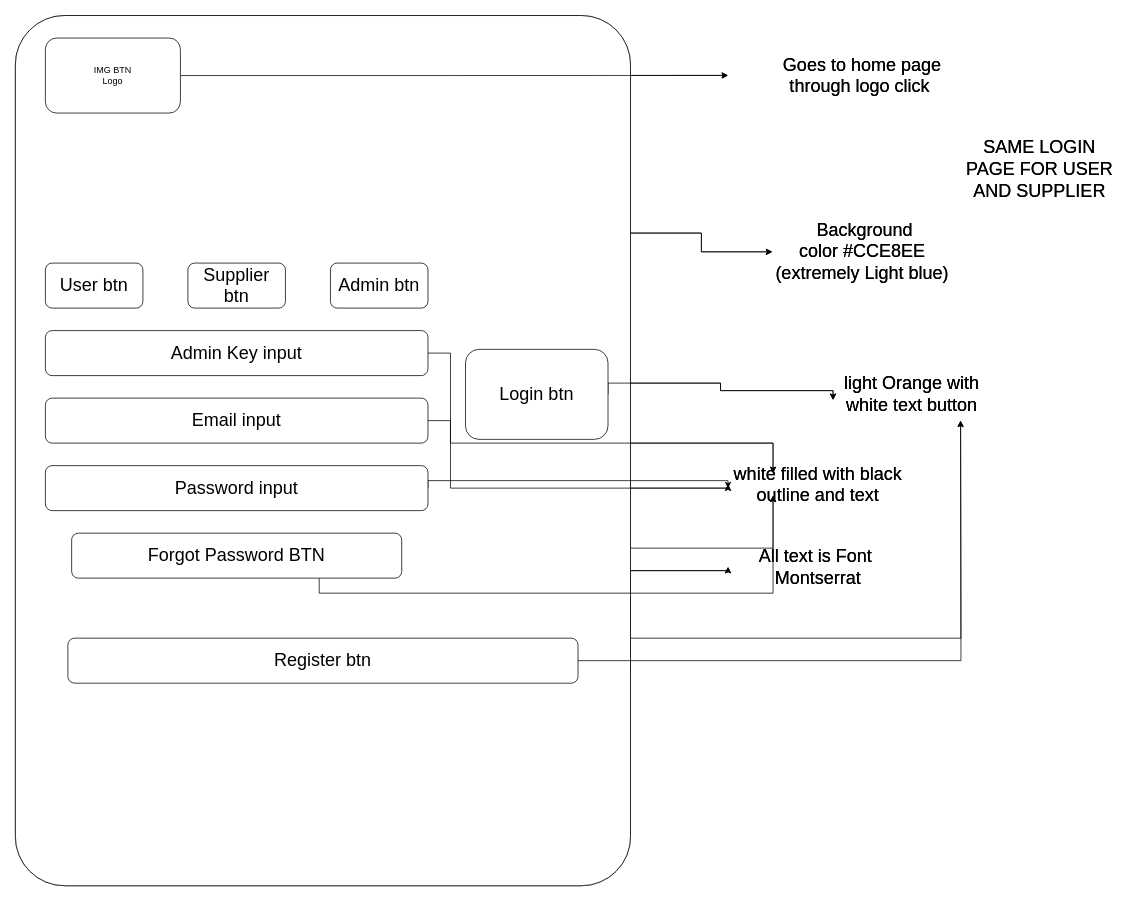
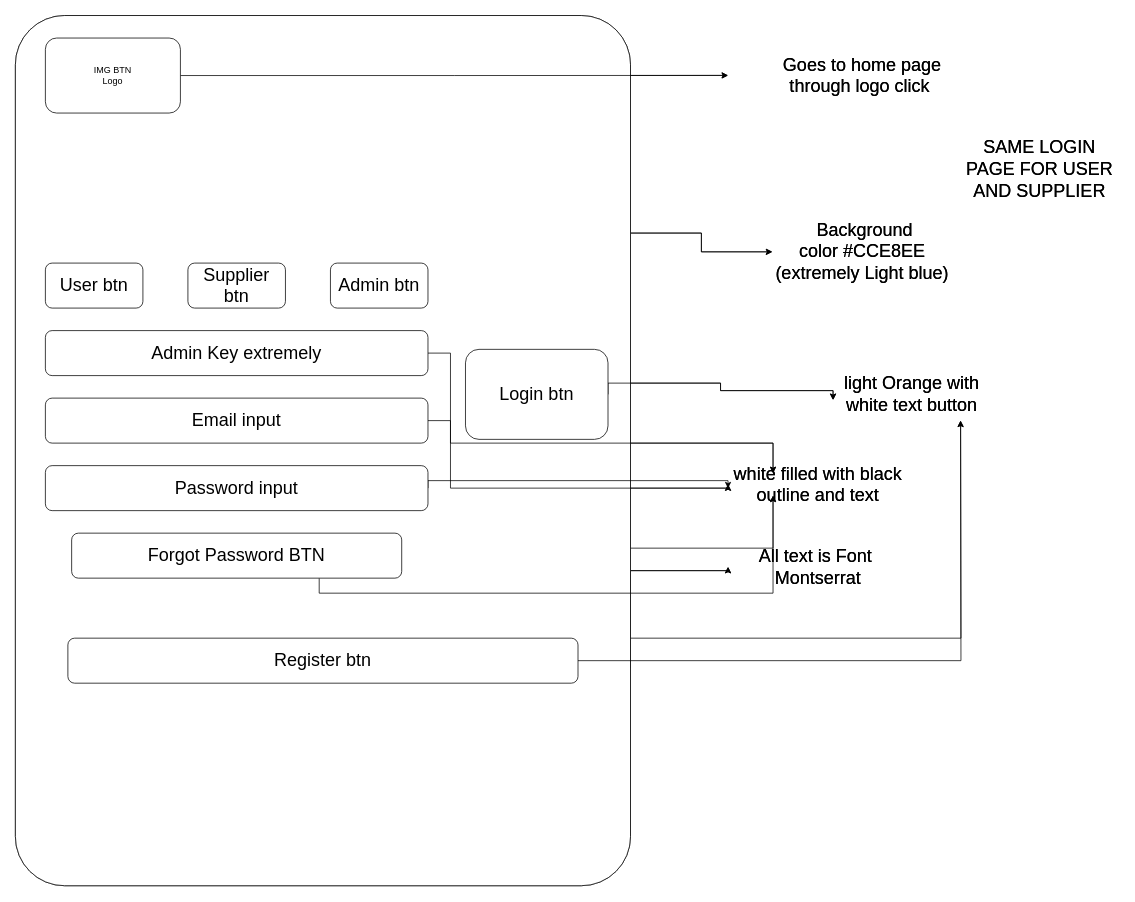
(237, 353) -> (237, 353)
